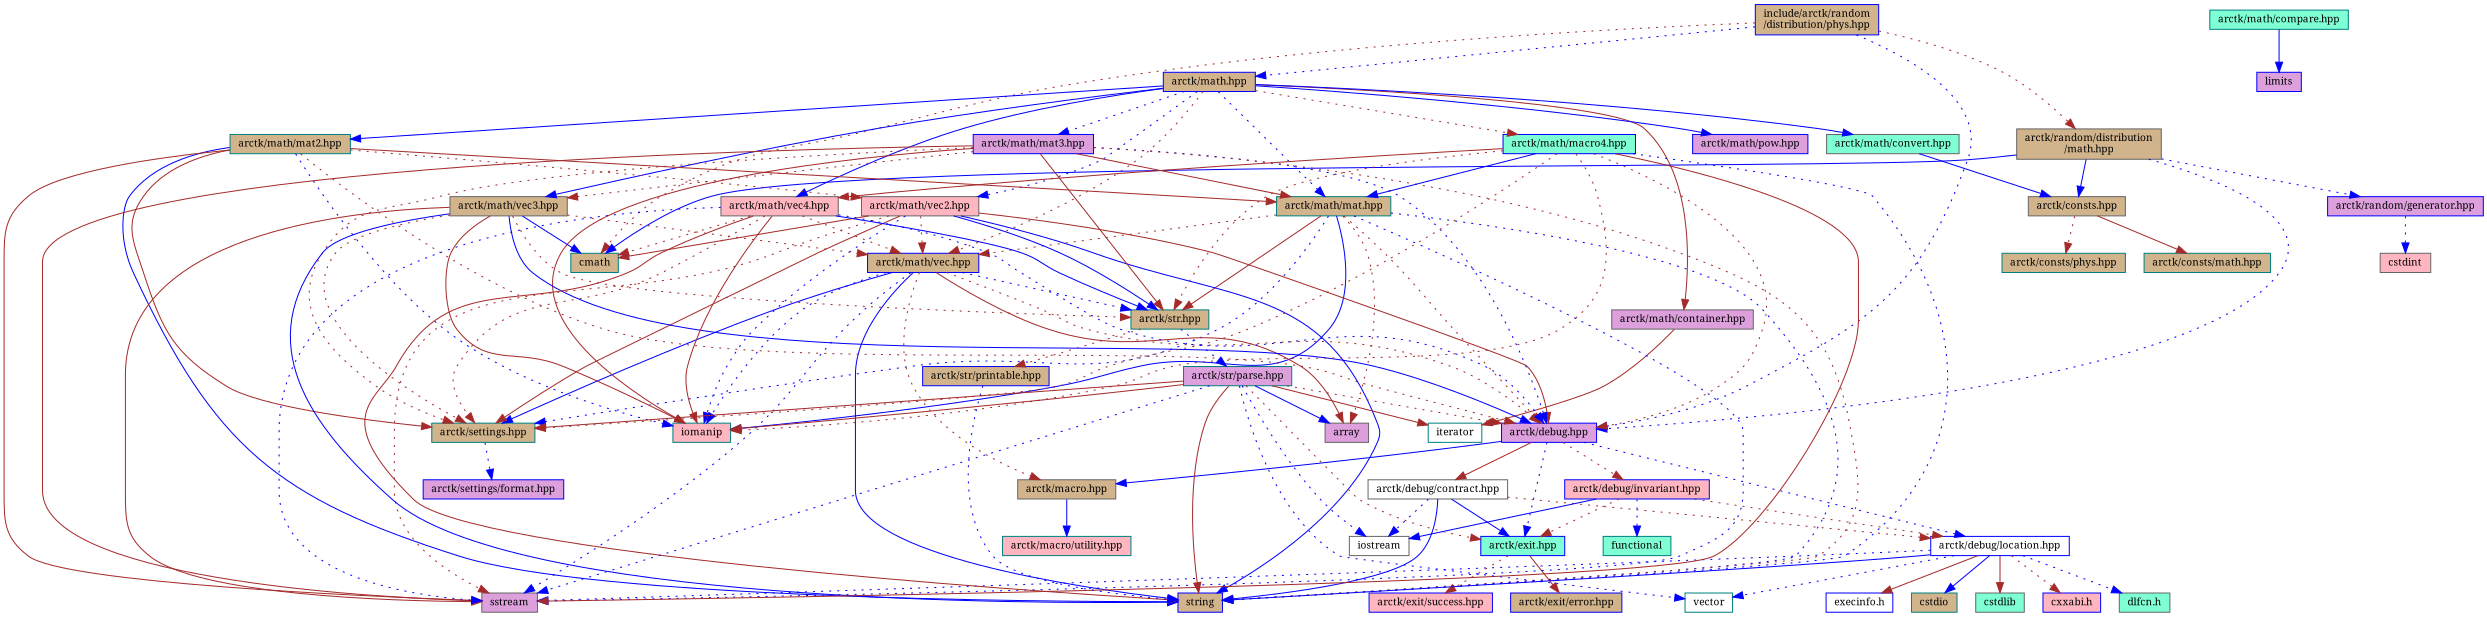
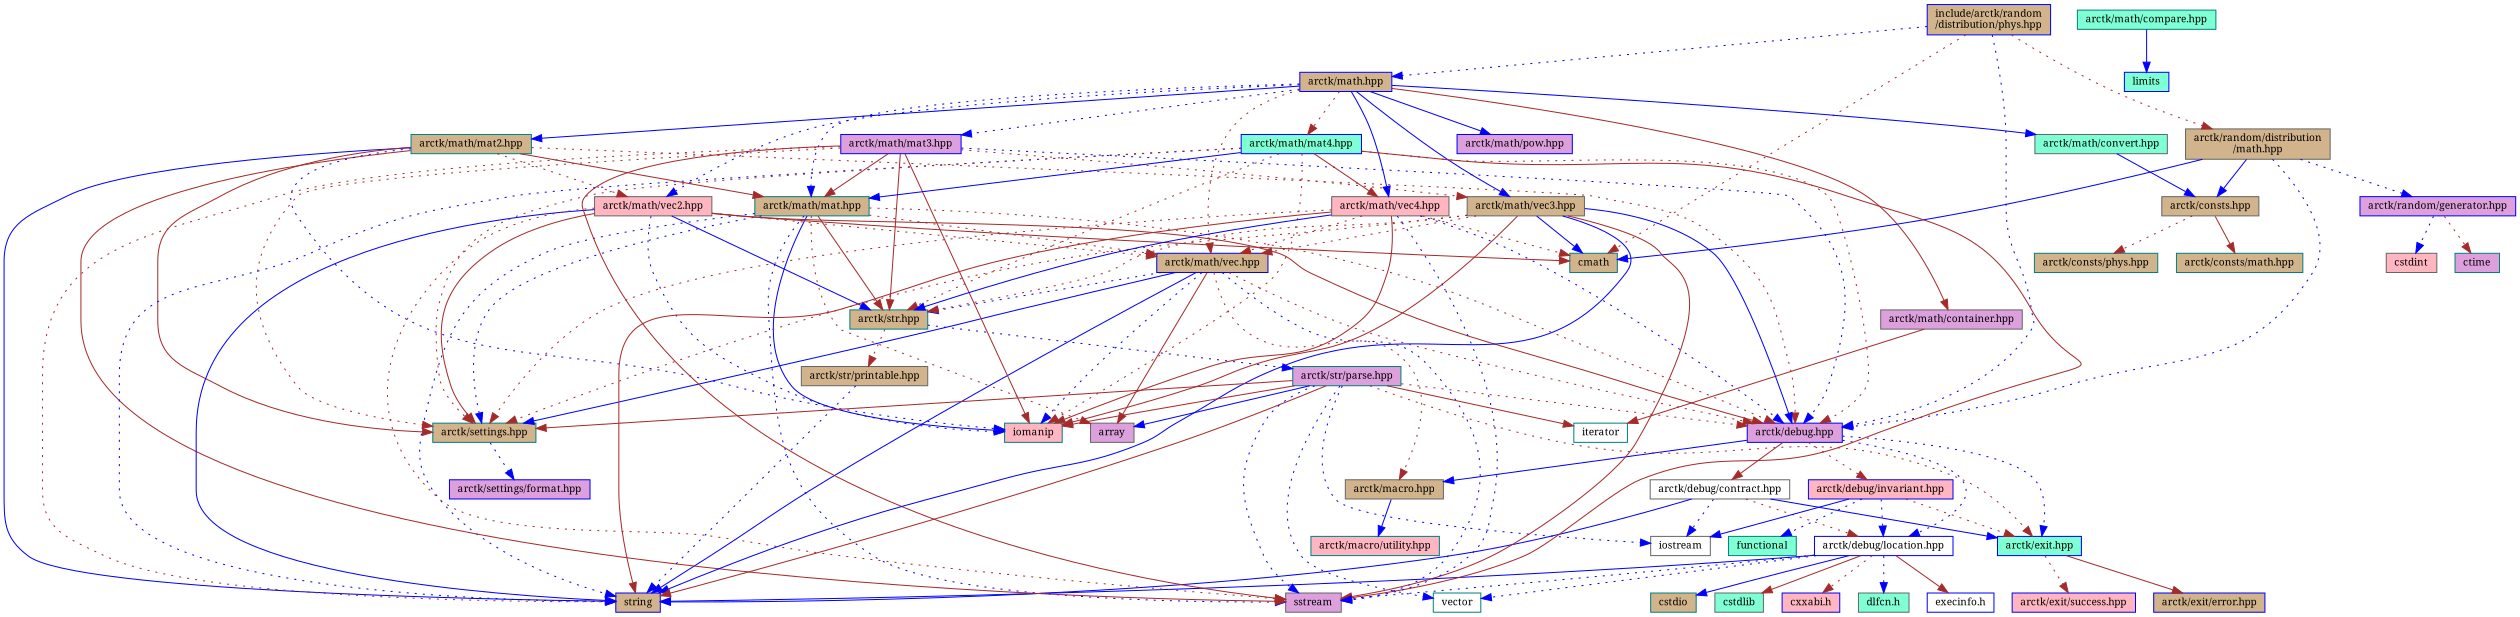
(2279, 82) -> (2147, 82)
(1569, 144) -> (1301, 144)
none -> (2477, 263)
(986, 376) -> (865, 376)
(1814, 517) -> (1882, 511)
